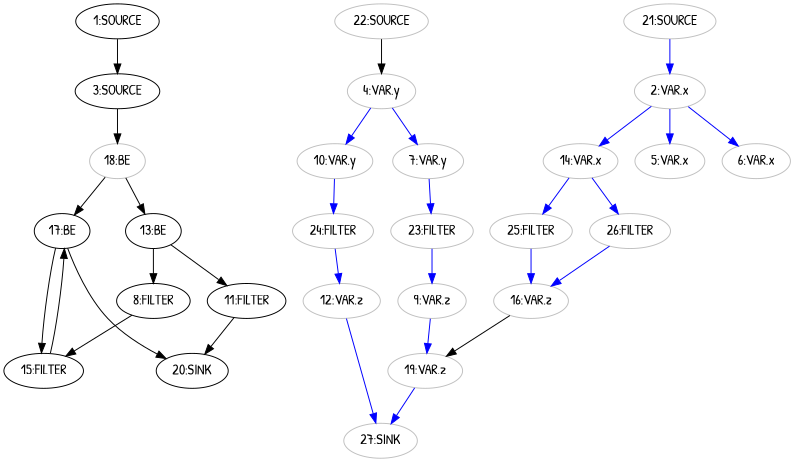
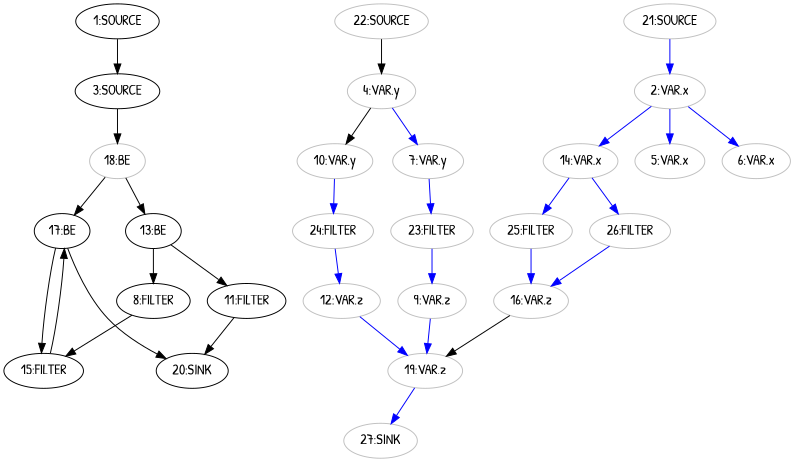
(361, 122) -> (361, 122)
(360, 366) -> (380, 333)
